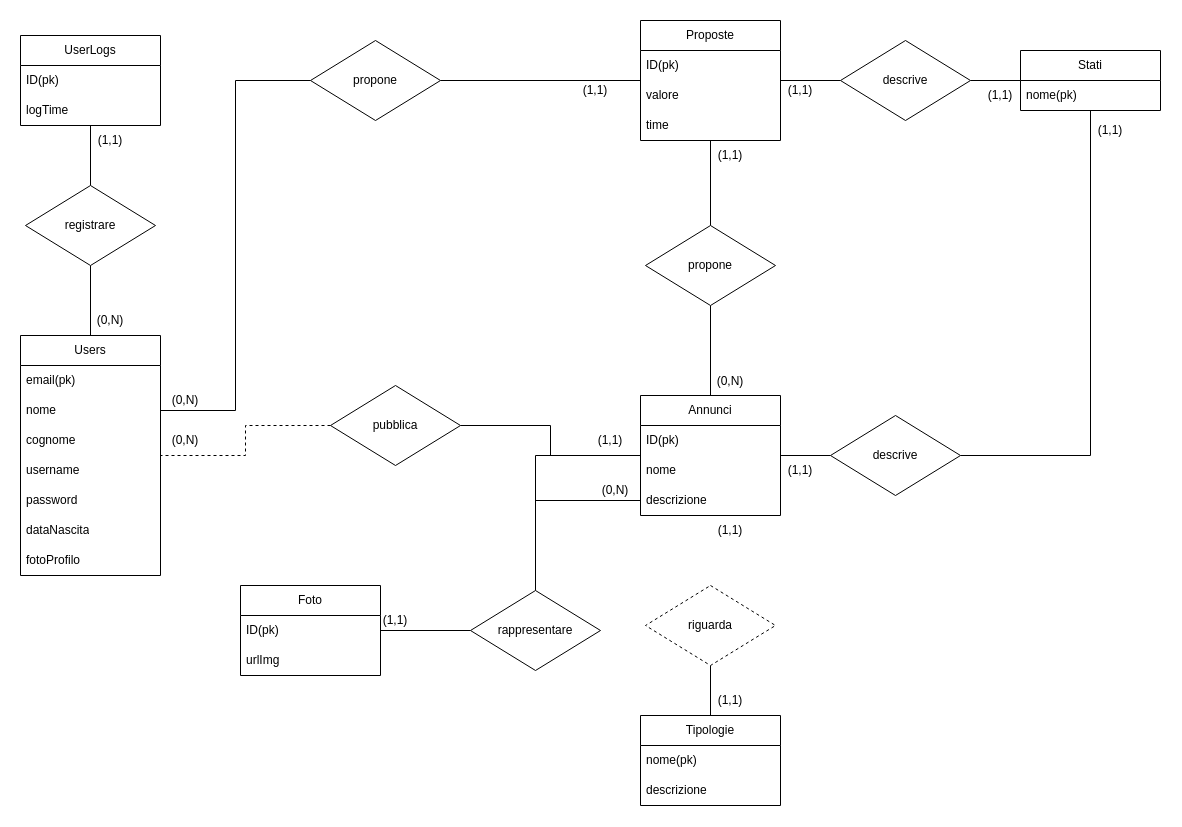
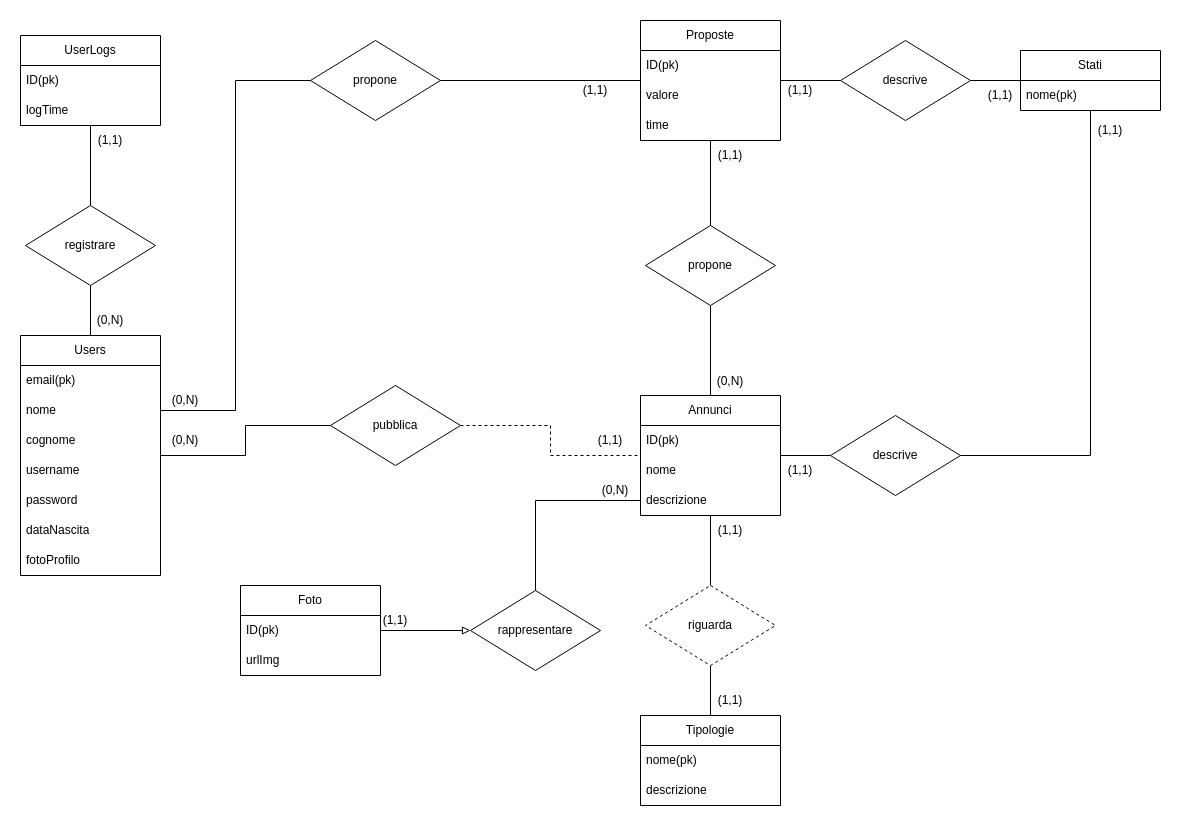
(91, 226) -> (91, 246)
(520, 426) -> (520, 426)
(246, 441) -> (246, 441)
(536, 471) -> (711, 552)
(464, 631) -> (461, 631)
